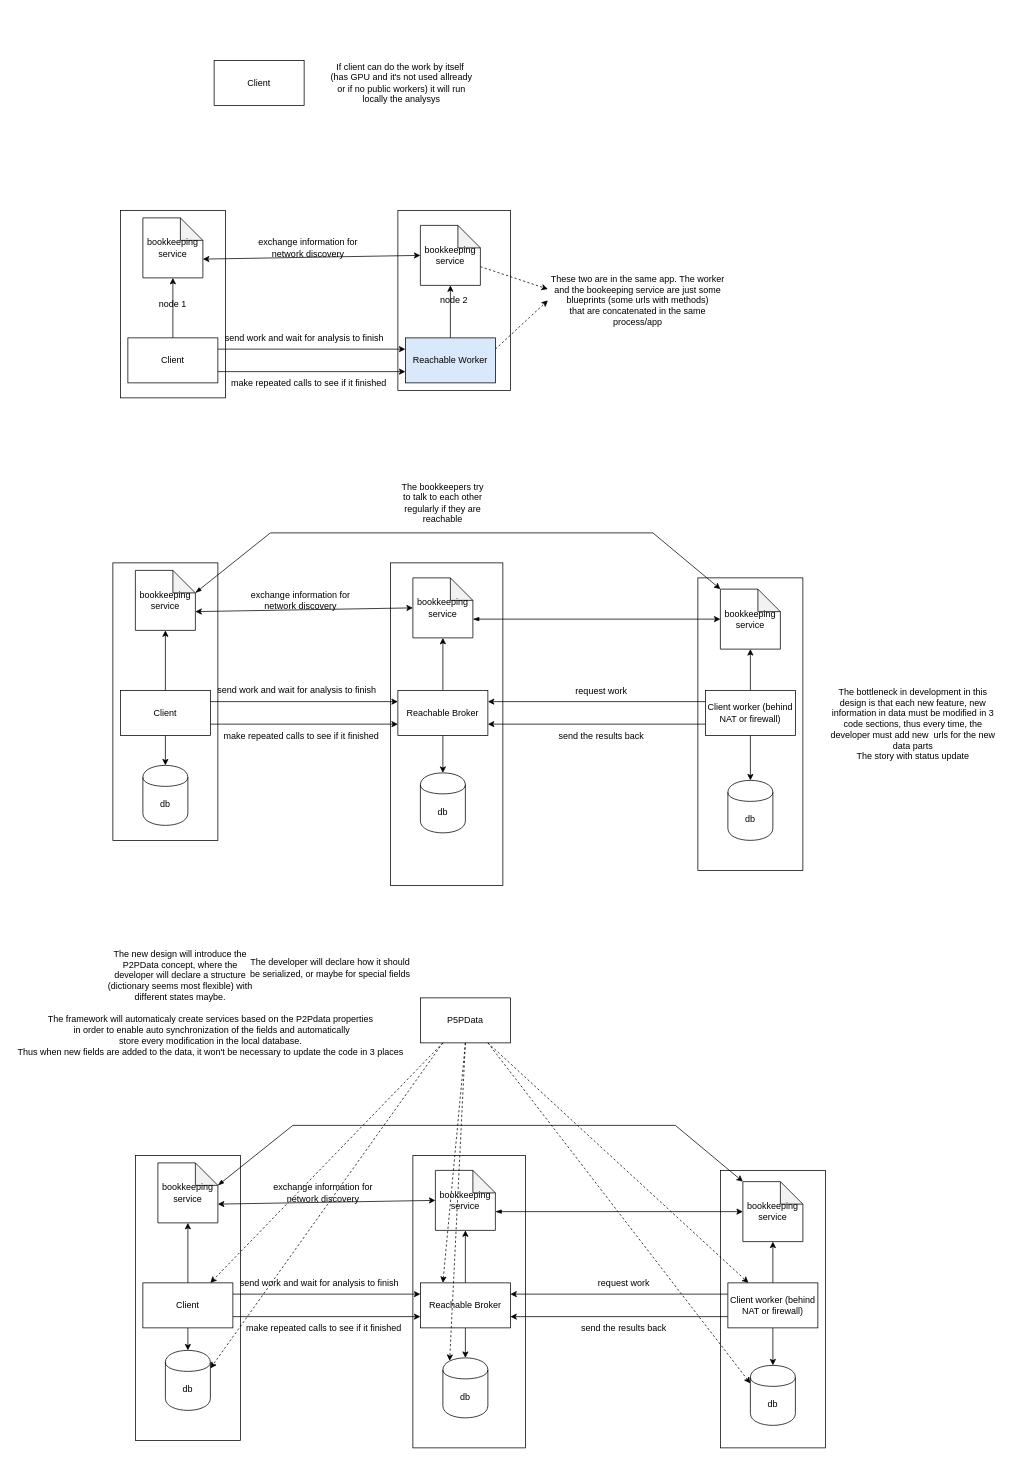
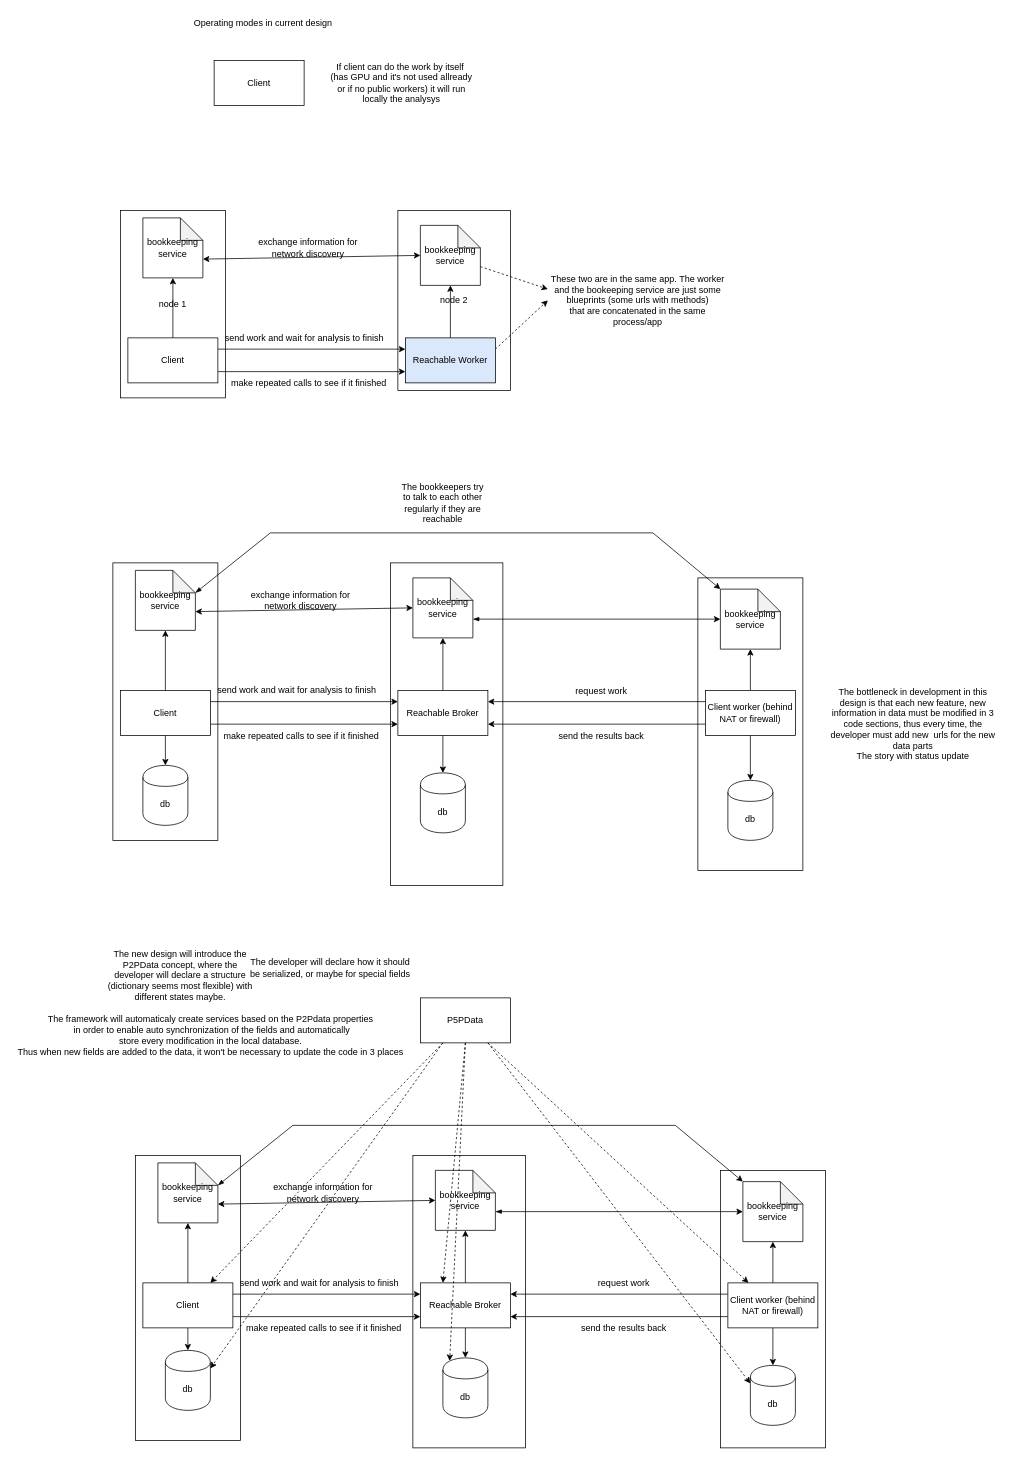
none -> (263, 23)
